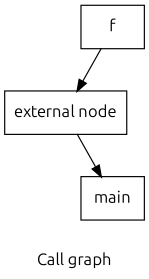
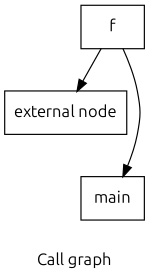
(86, 150) -> (140, 107)
